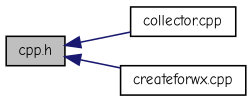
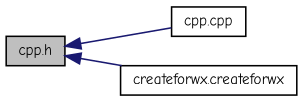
(183, 22) -> (209, 22)
(183, 80) -> (209, 80)
